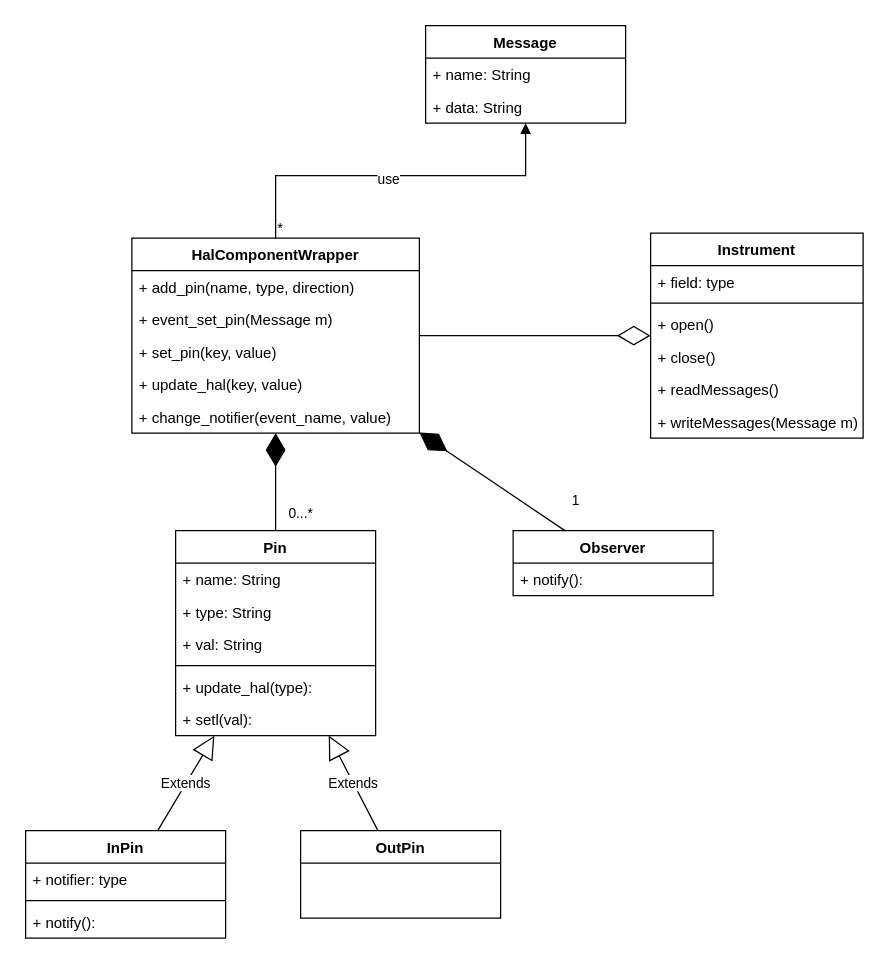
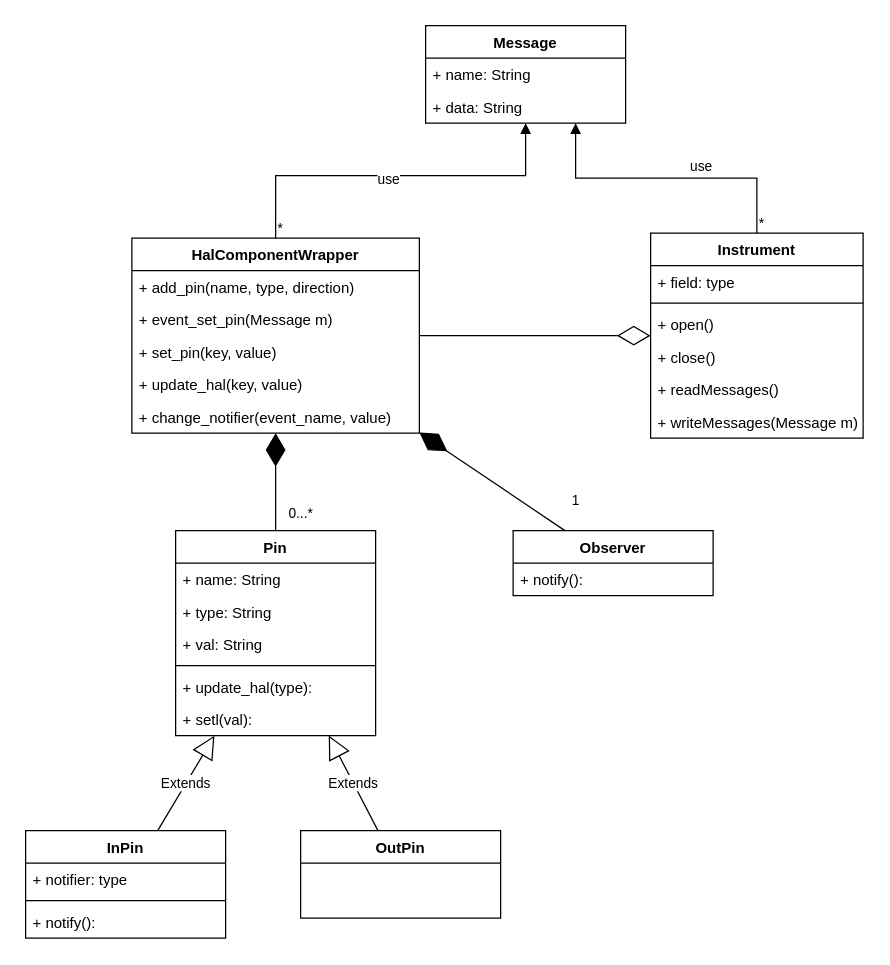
none -> (672, 178)
